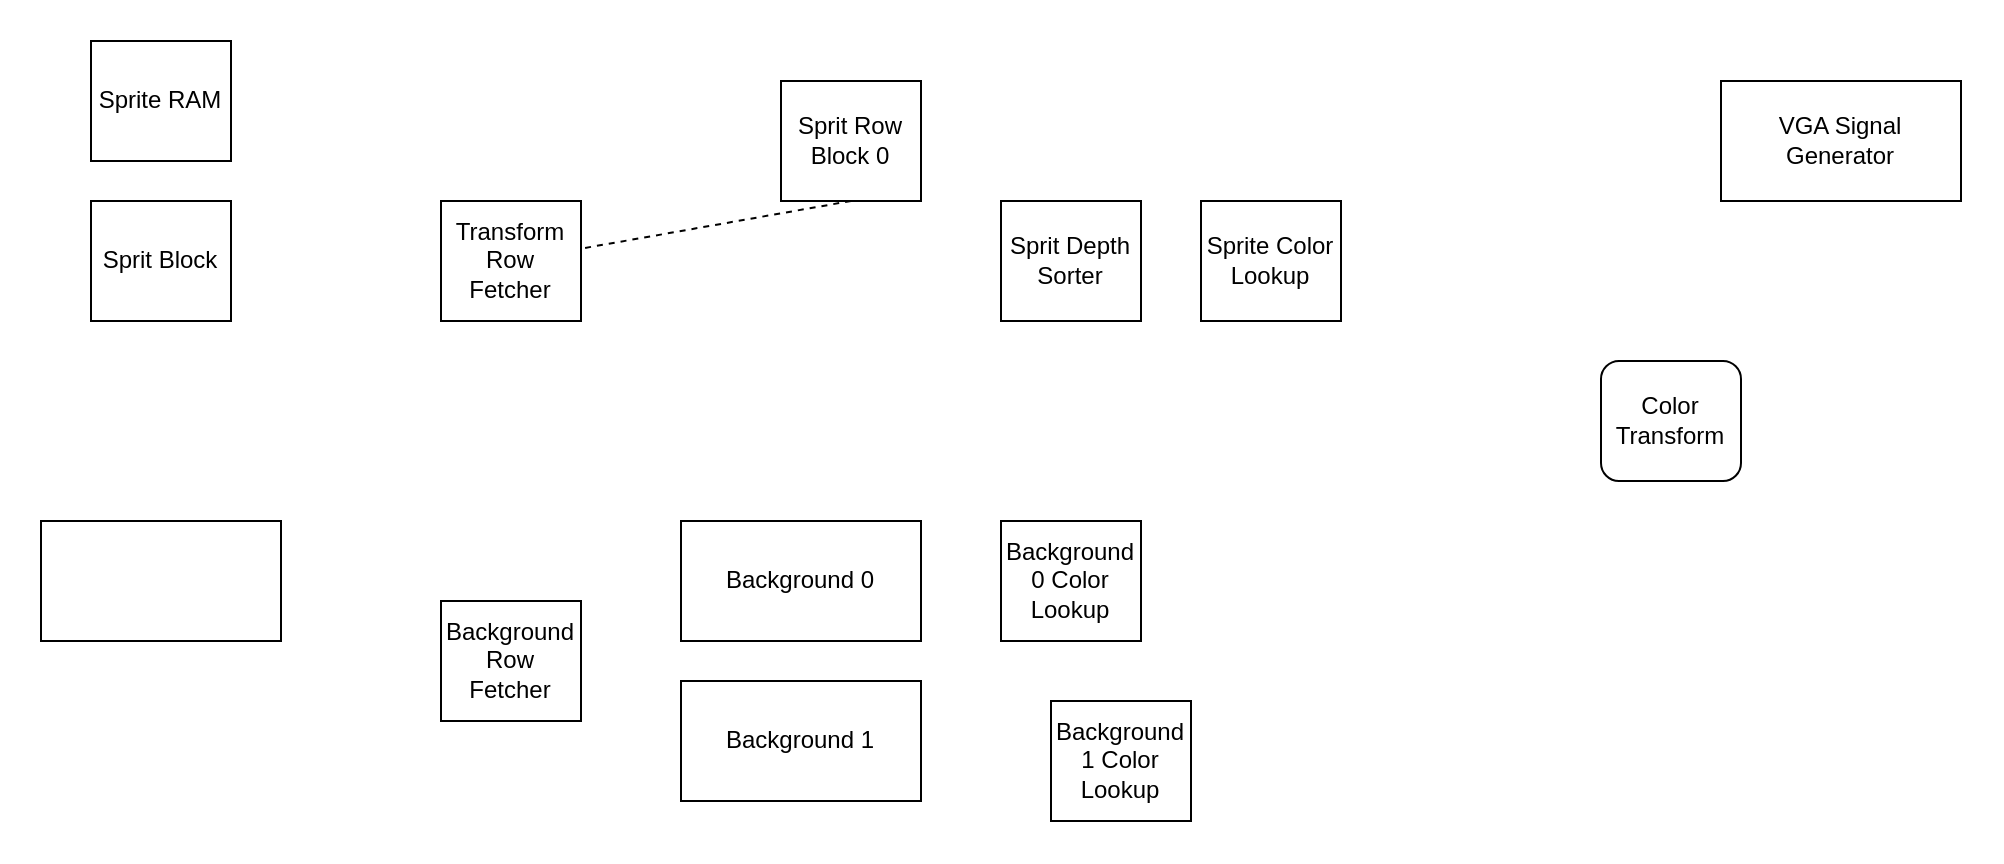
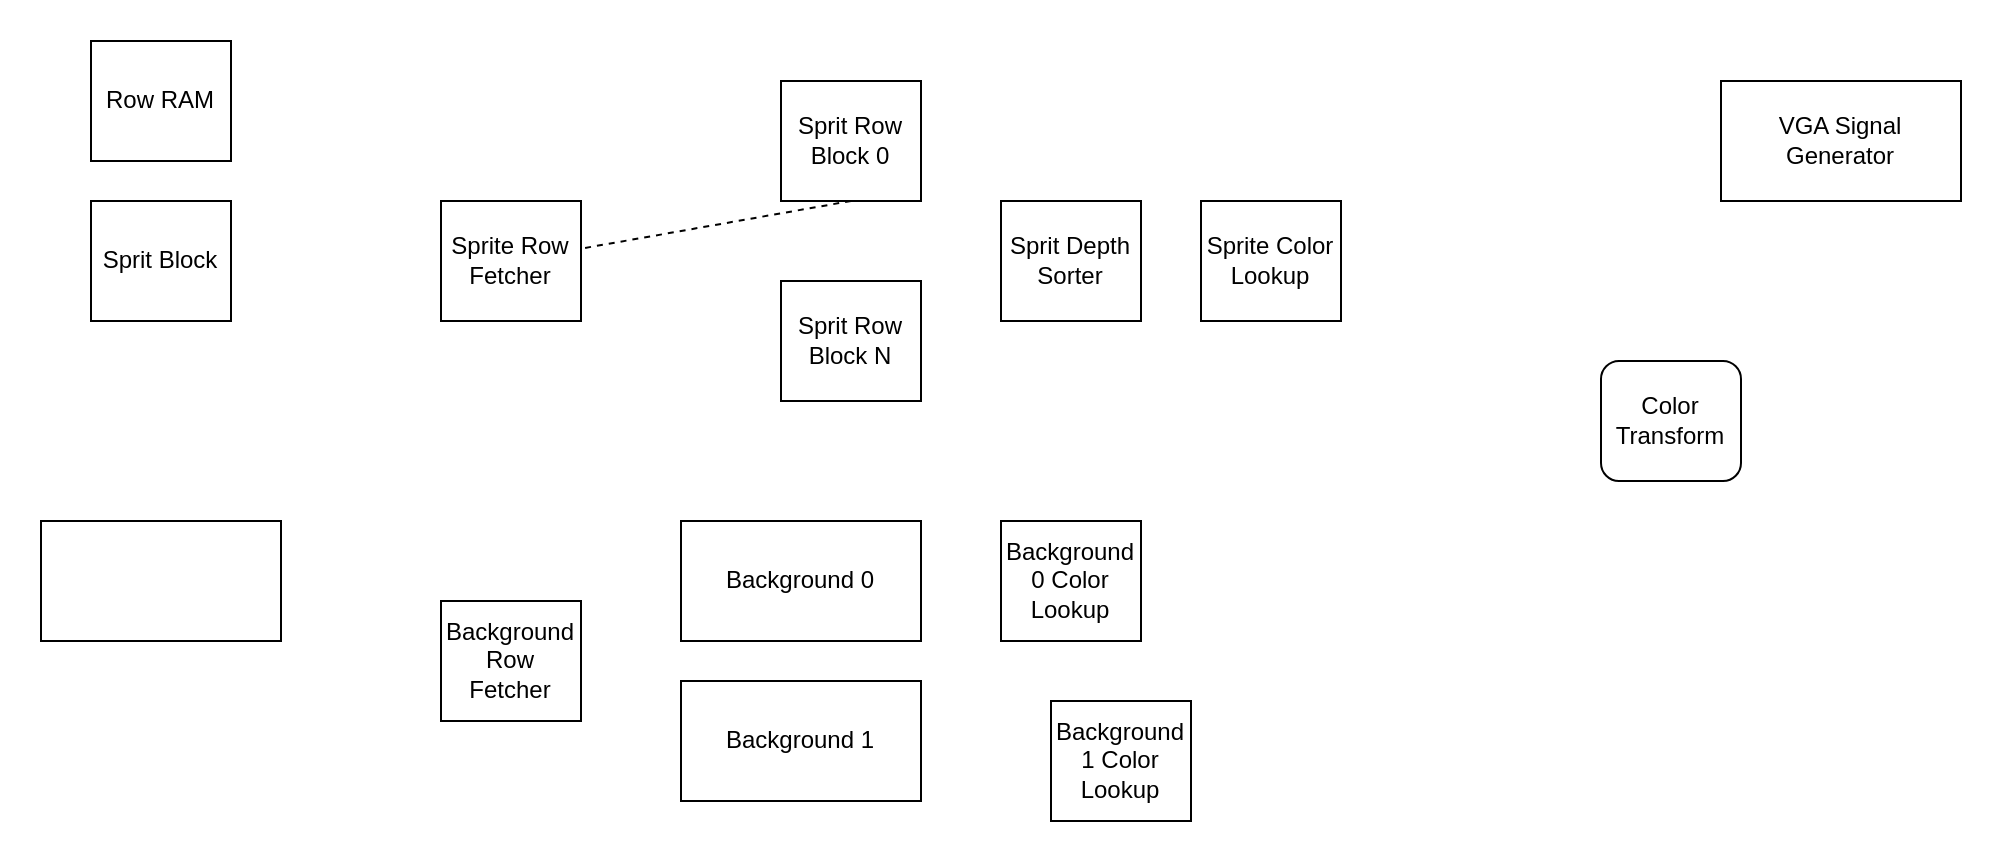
(161, 101) -> (161, 101)
(511, 261) -> (511, 261)
none -> (851, 341)
